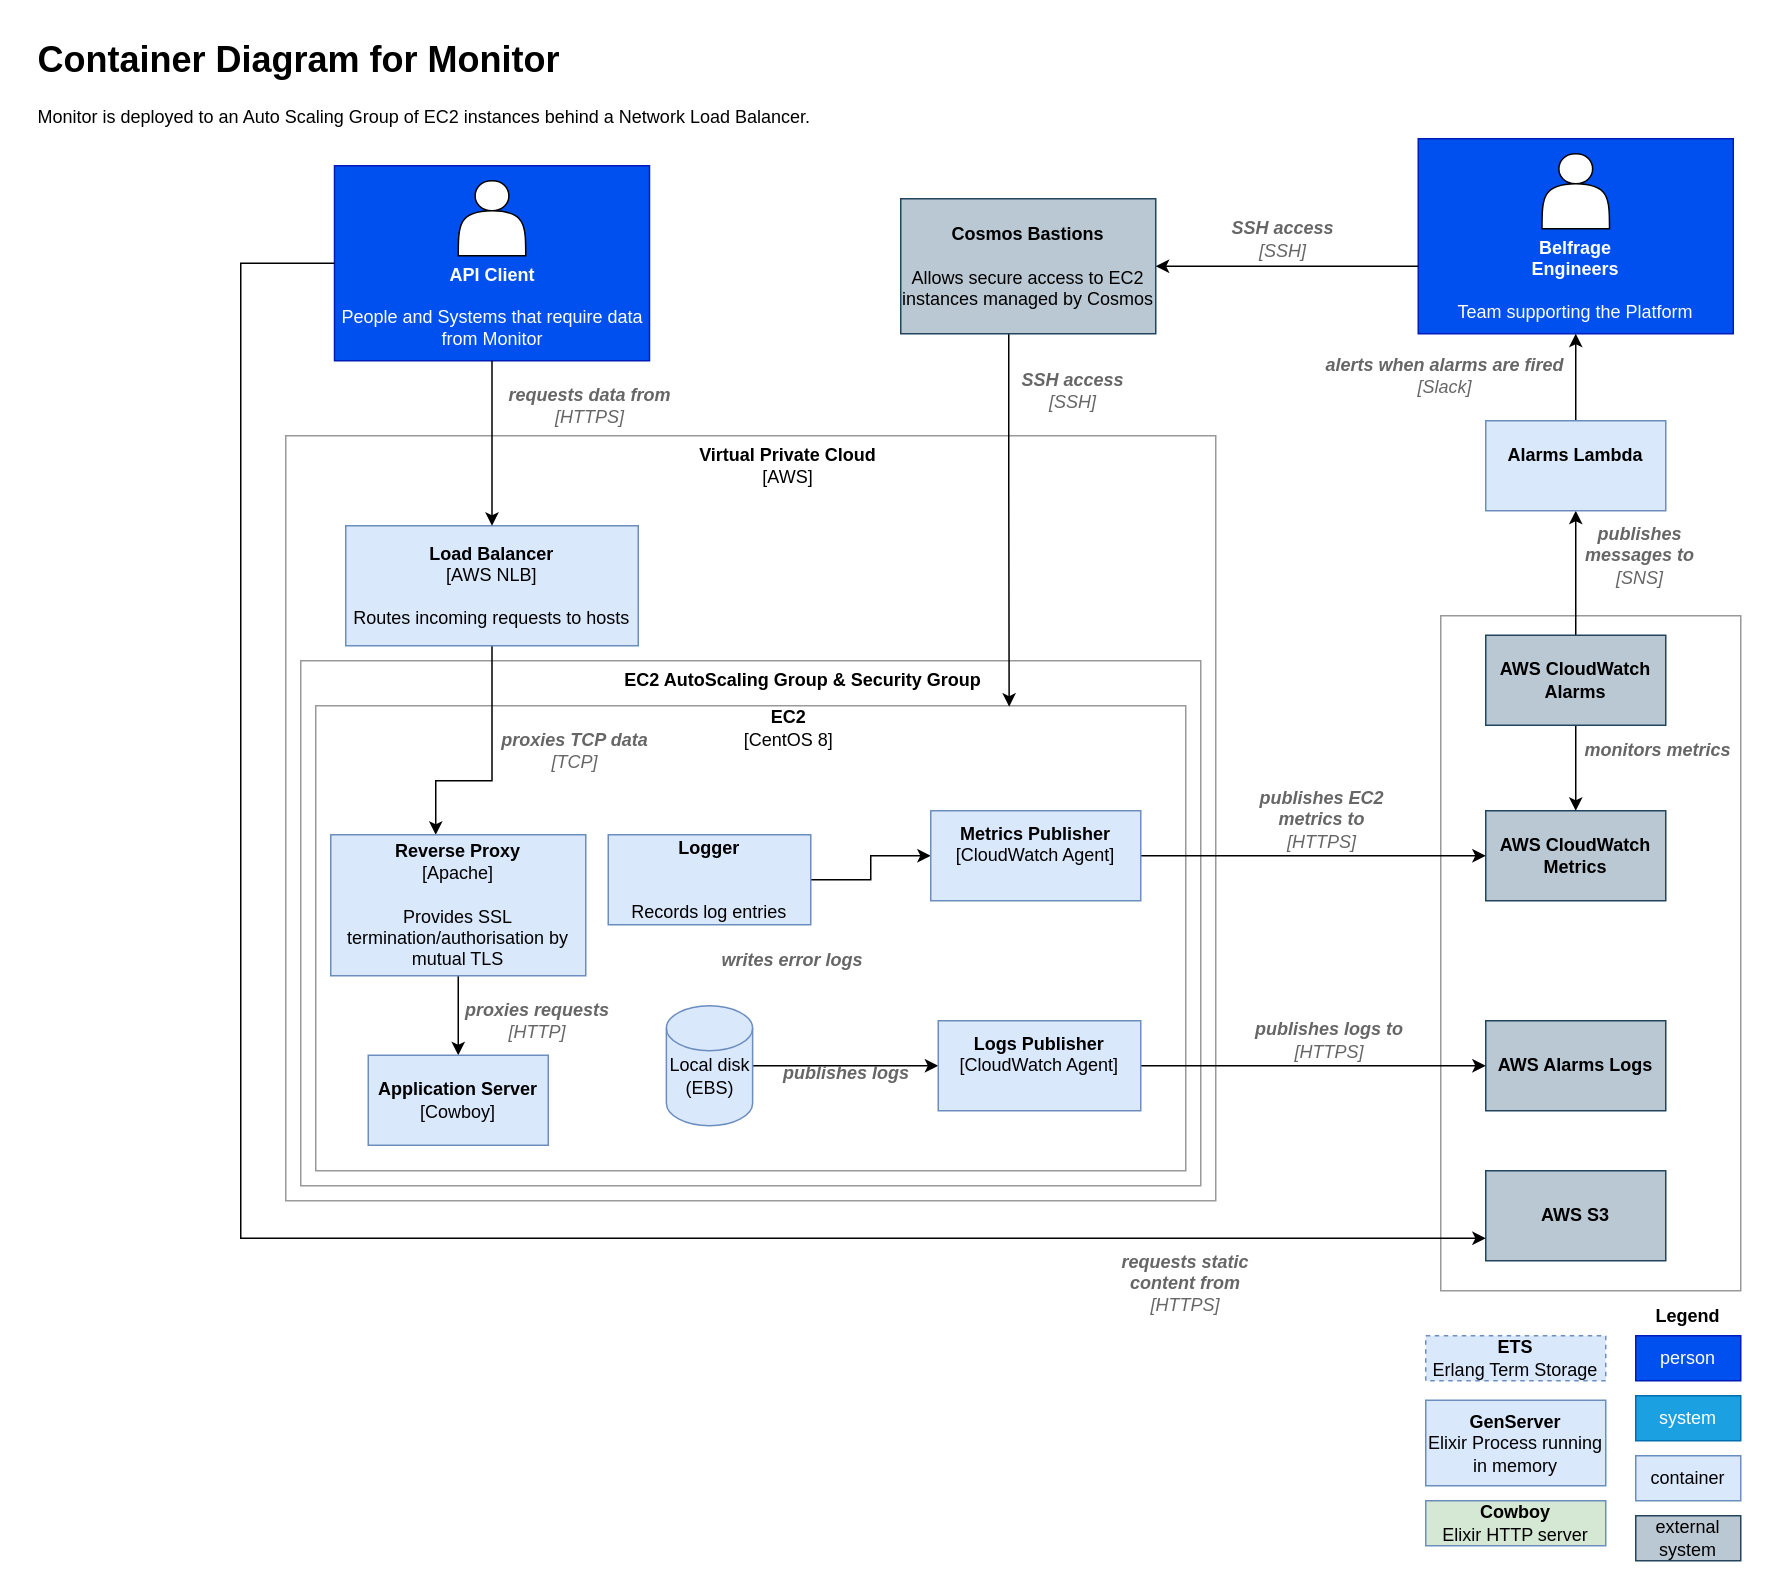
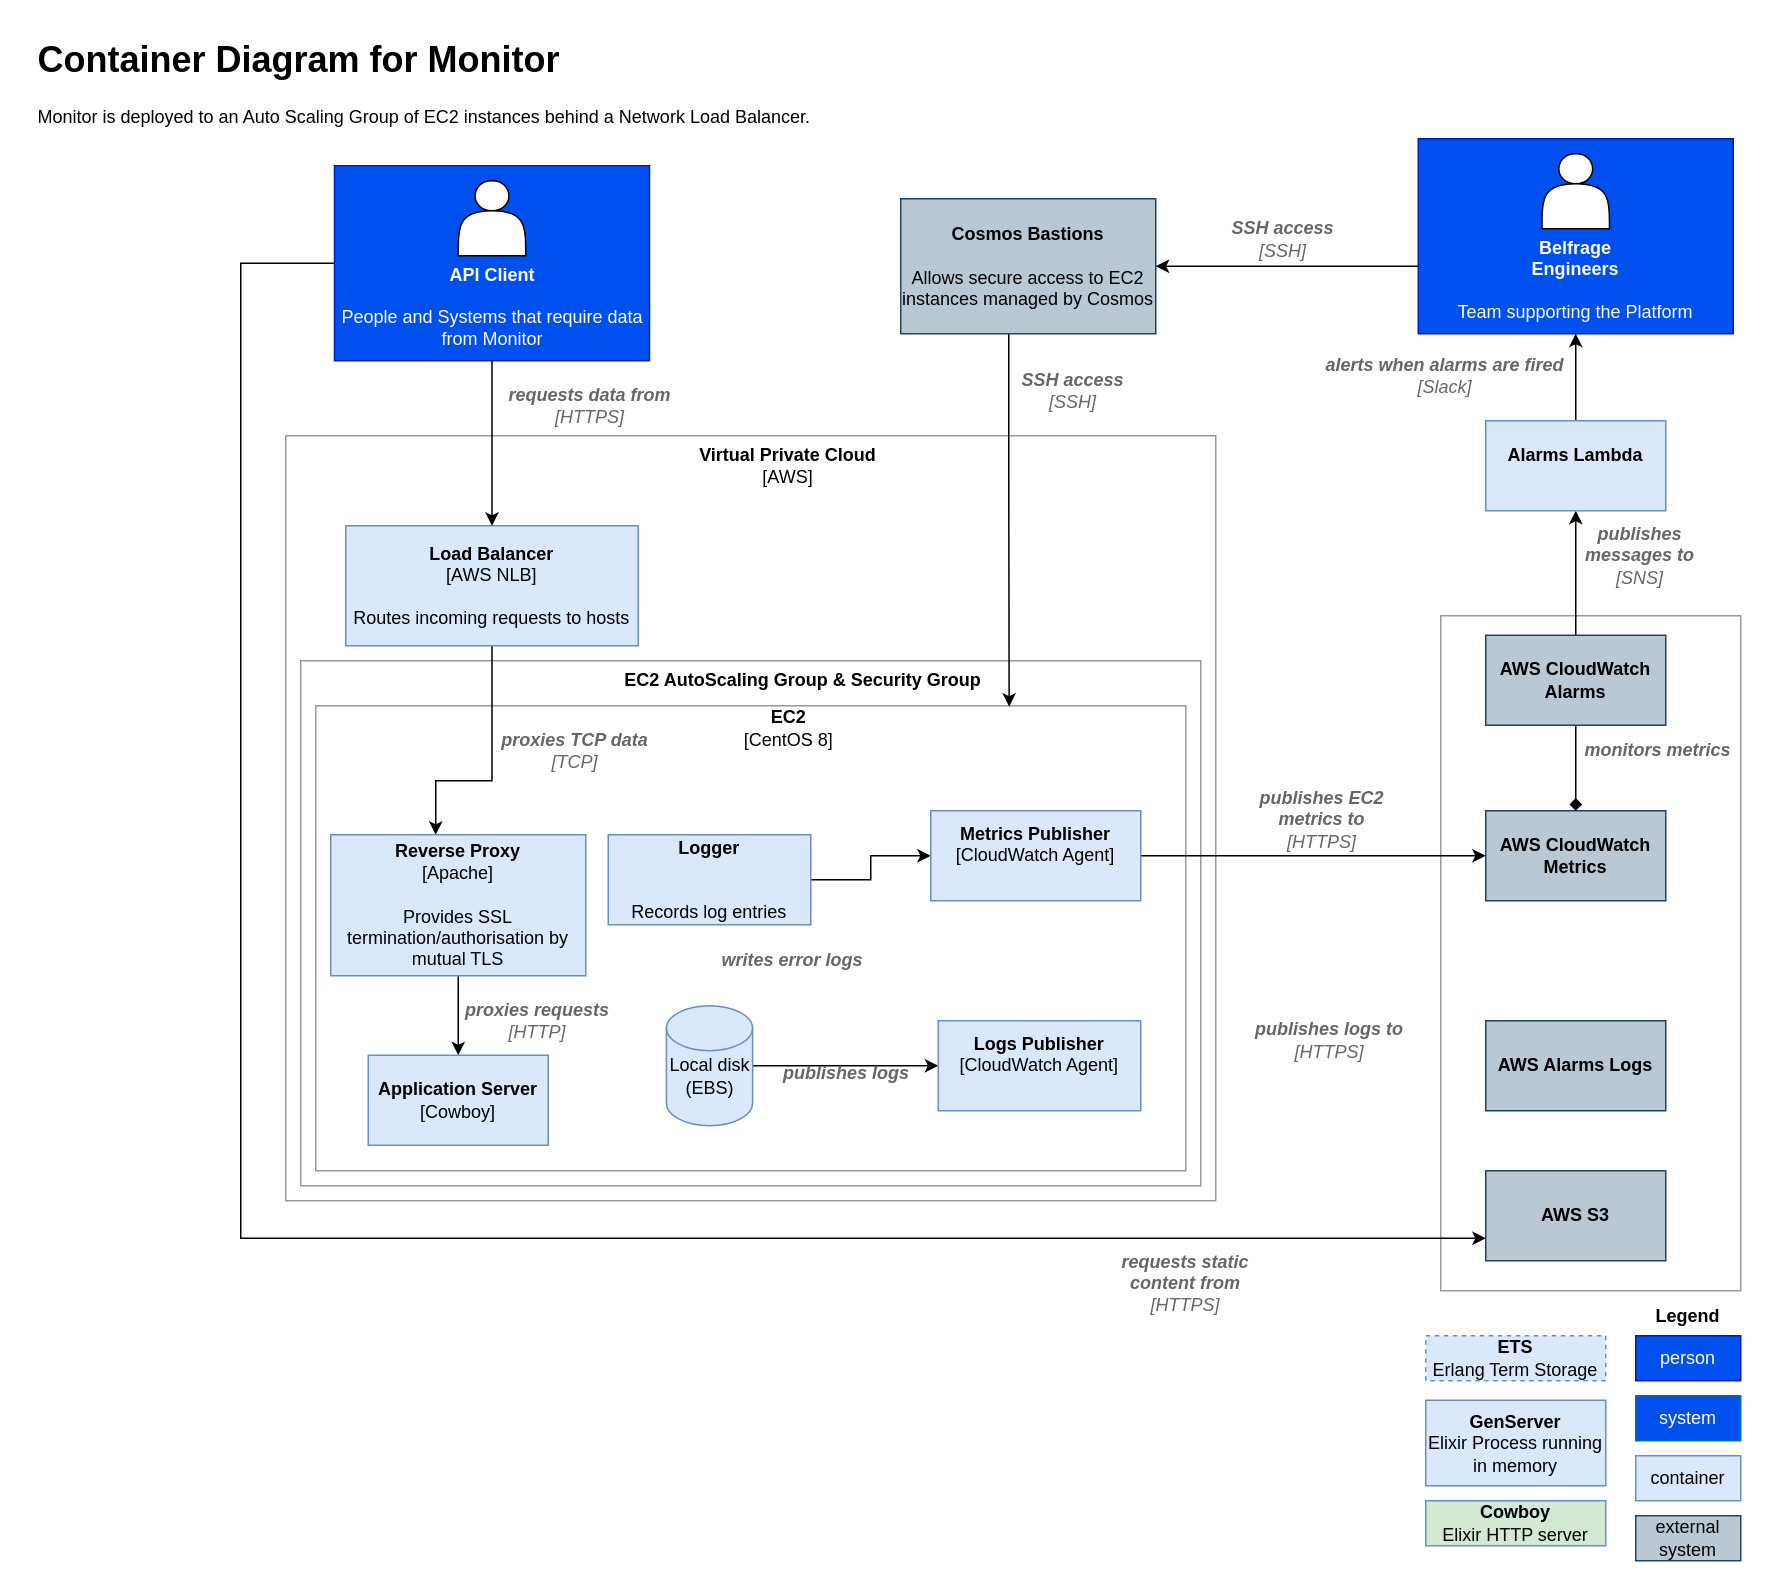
(1576, 799) -> (1576, 798)
(1308, 1066) -> none
(1688, 1418) -> (1688, 1418)
